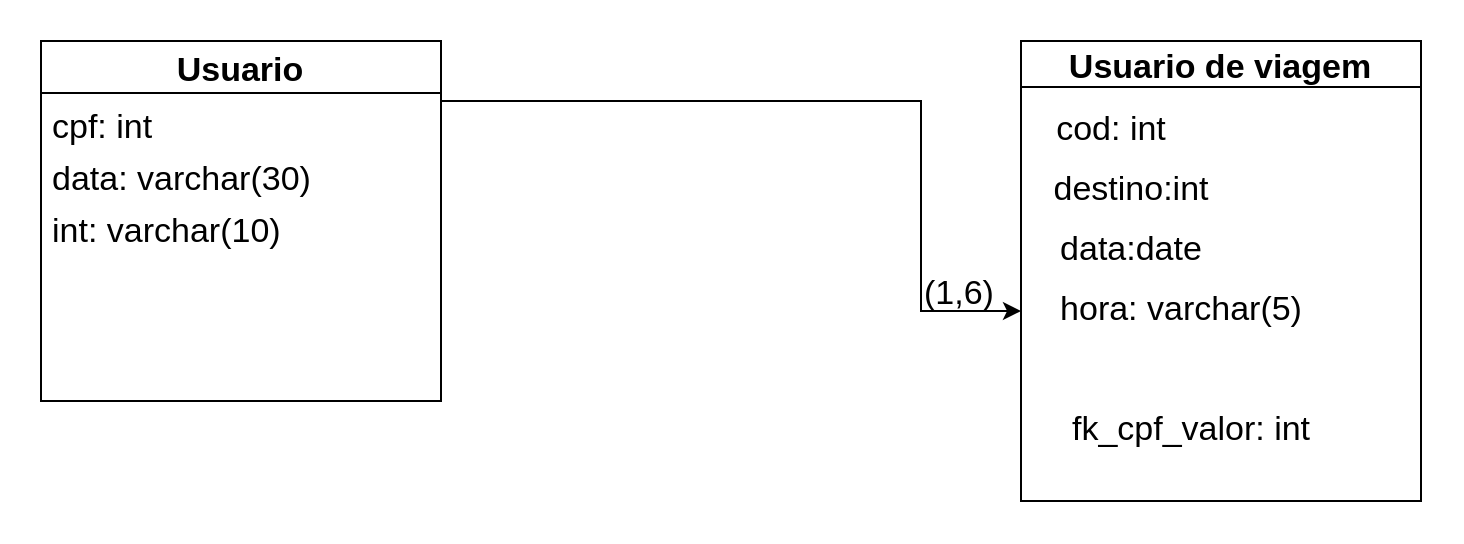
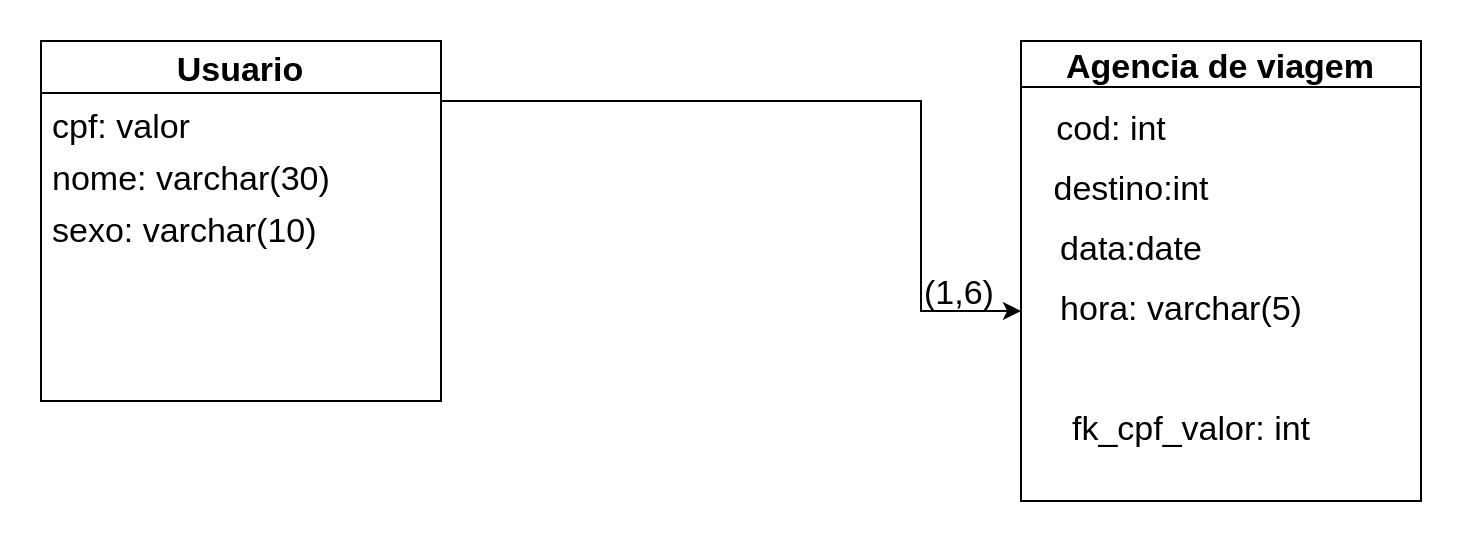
(1220, 67) -> (1220, 67)
(115, 127) -> (134, 127)
(205, 179) -> (205, 179)
(191, 231) -> (205, 231)
